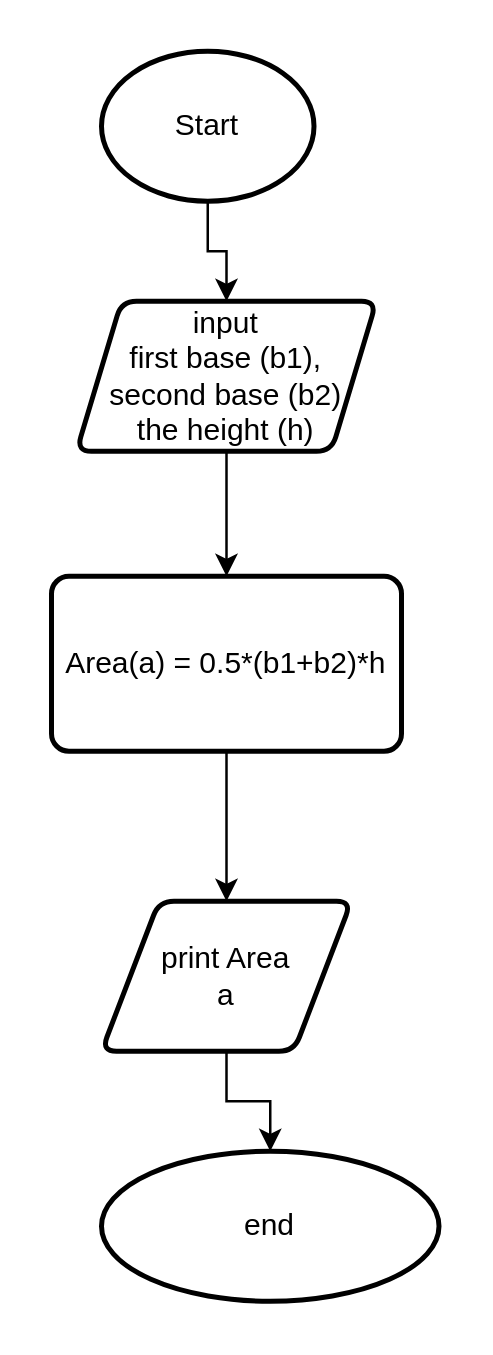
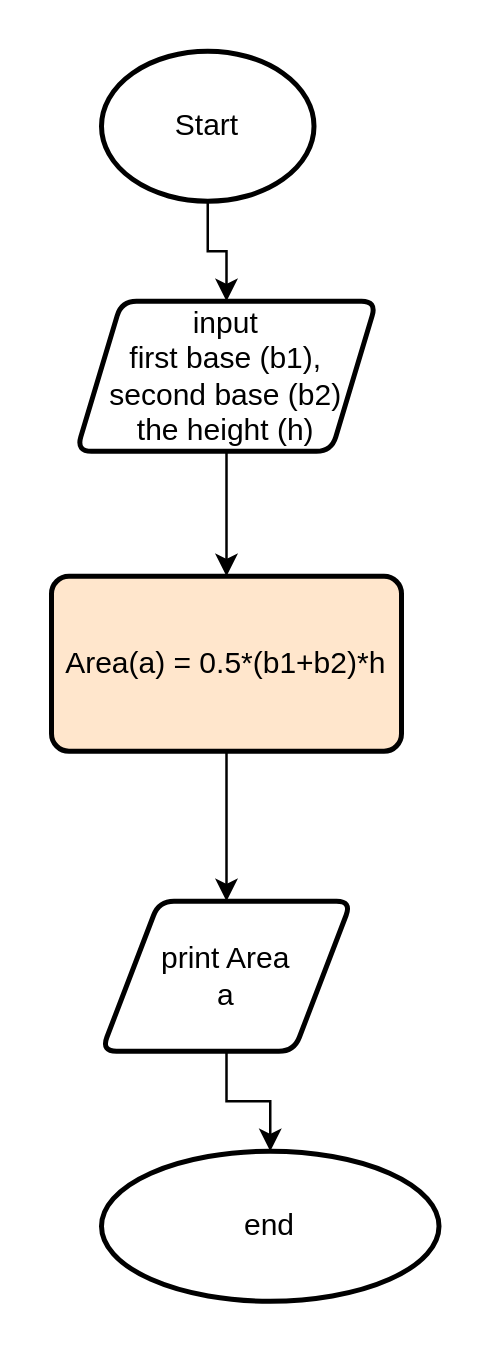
(226, 664) -> (226, 664)
